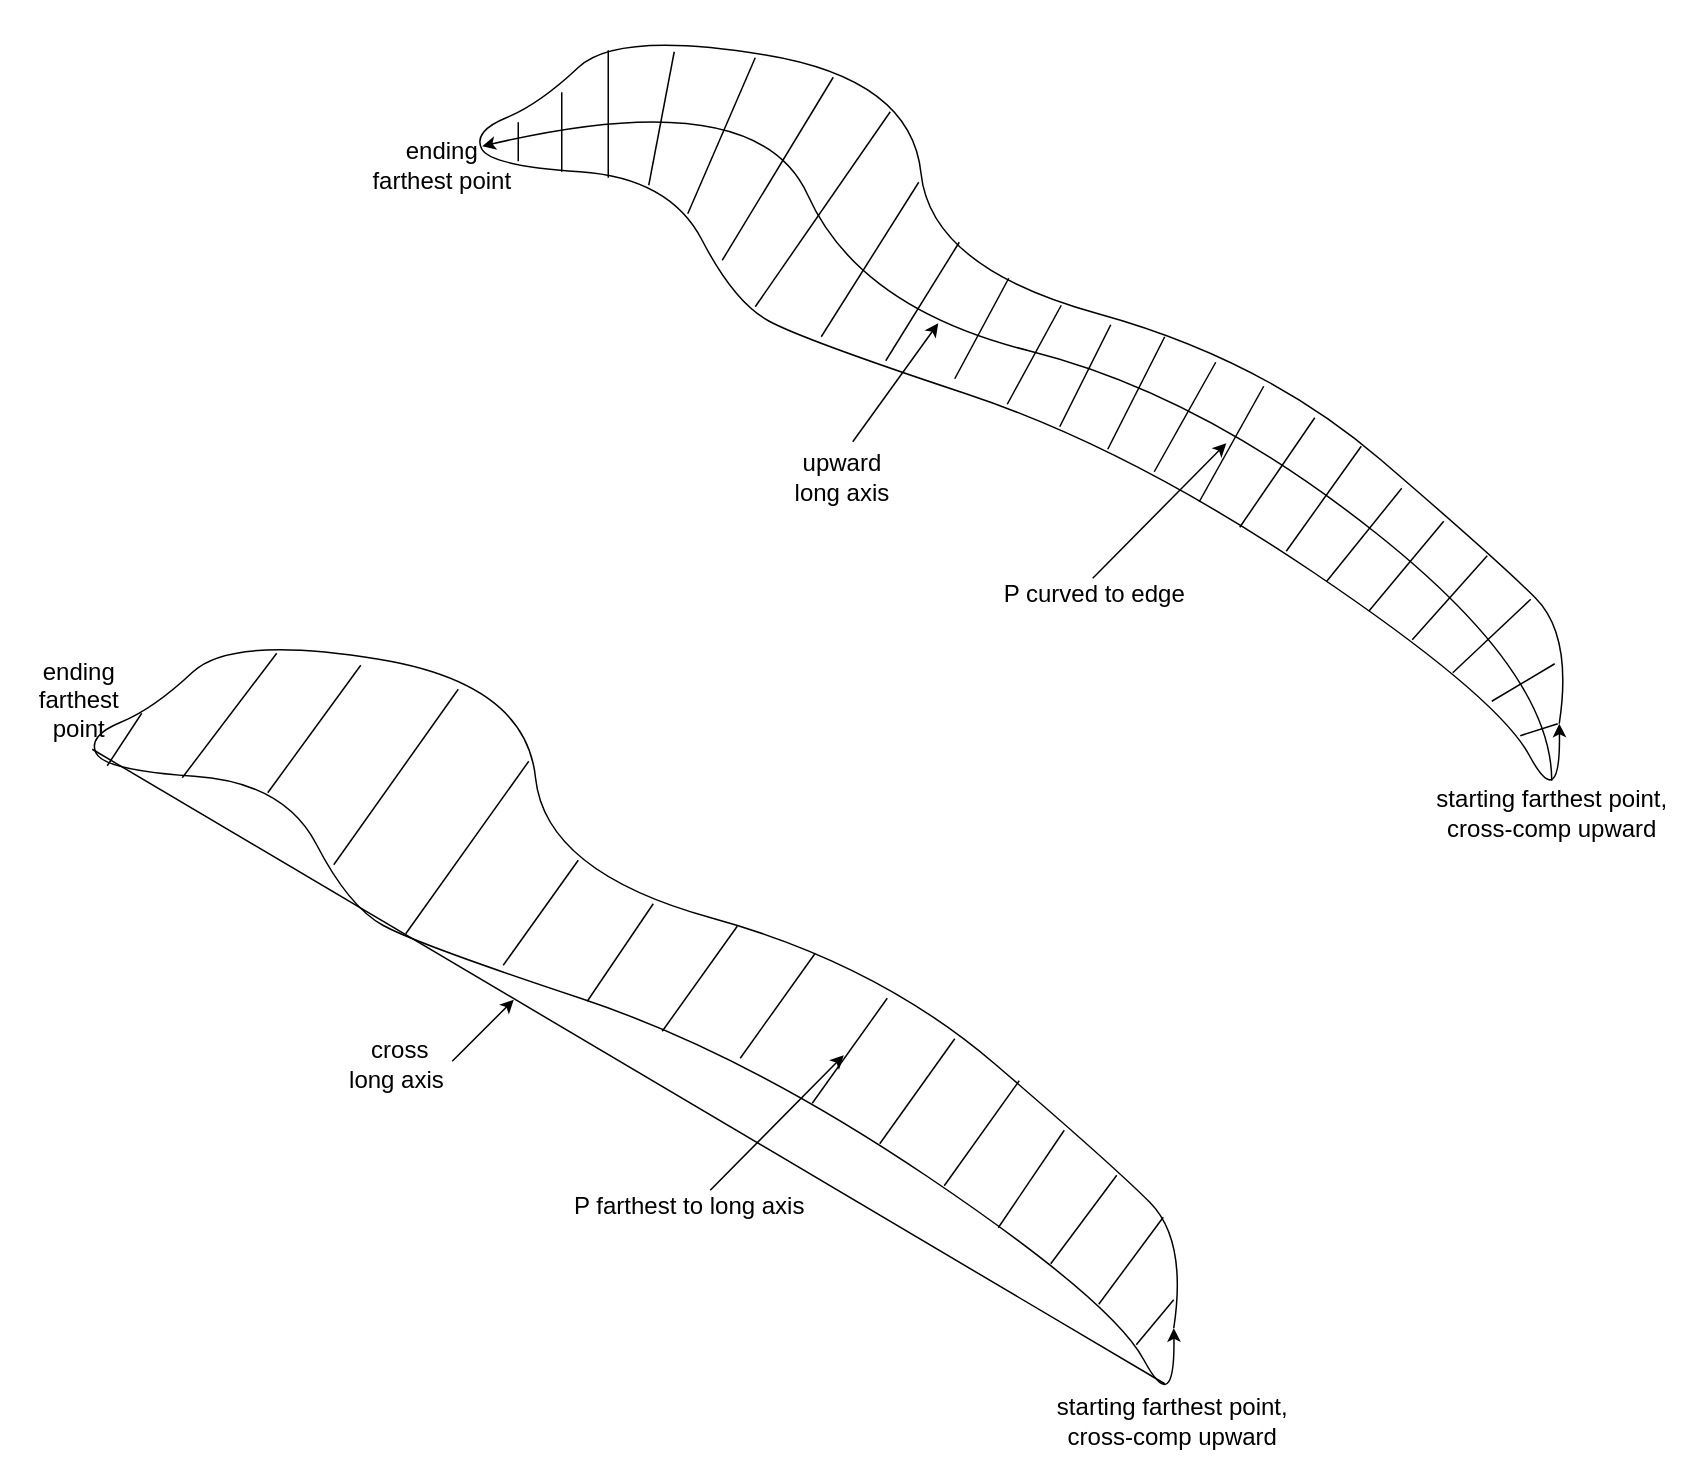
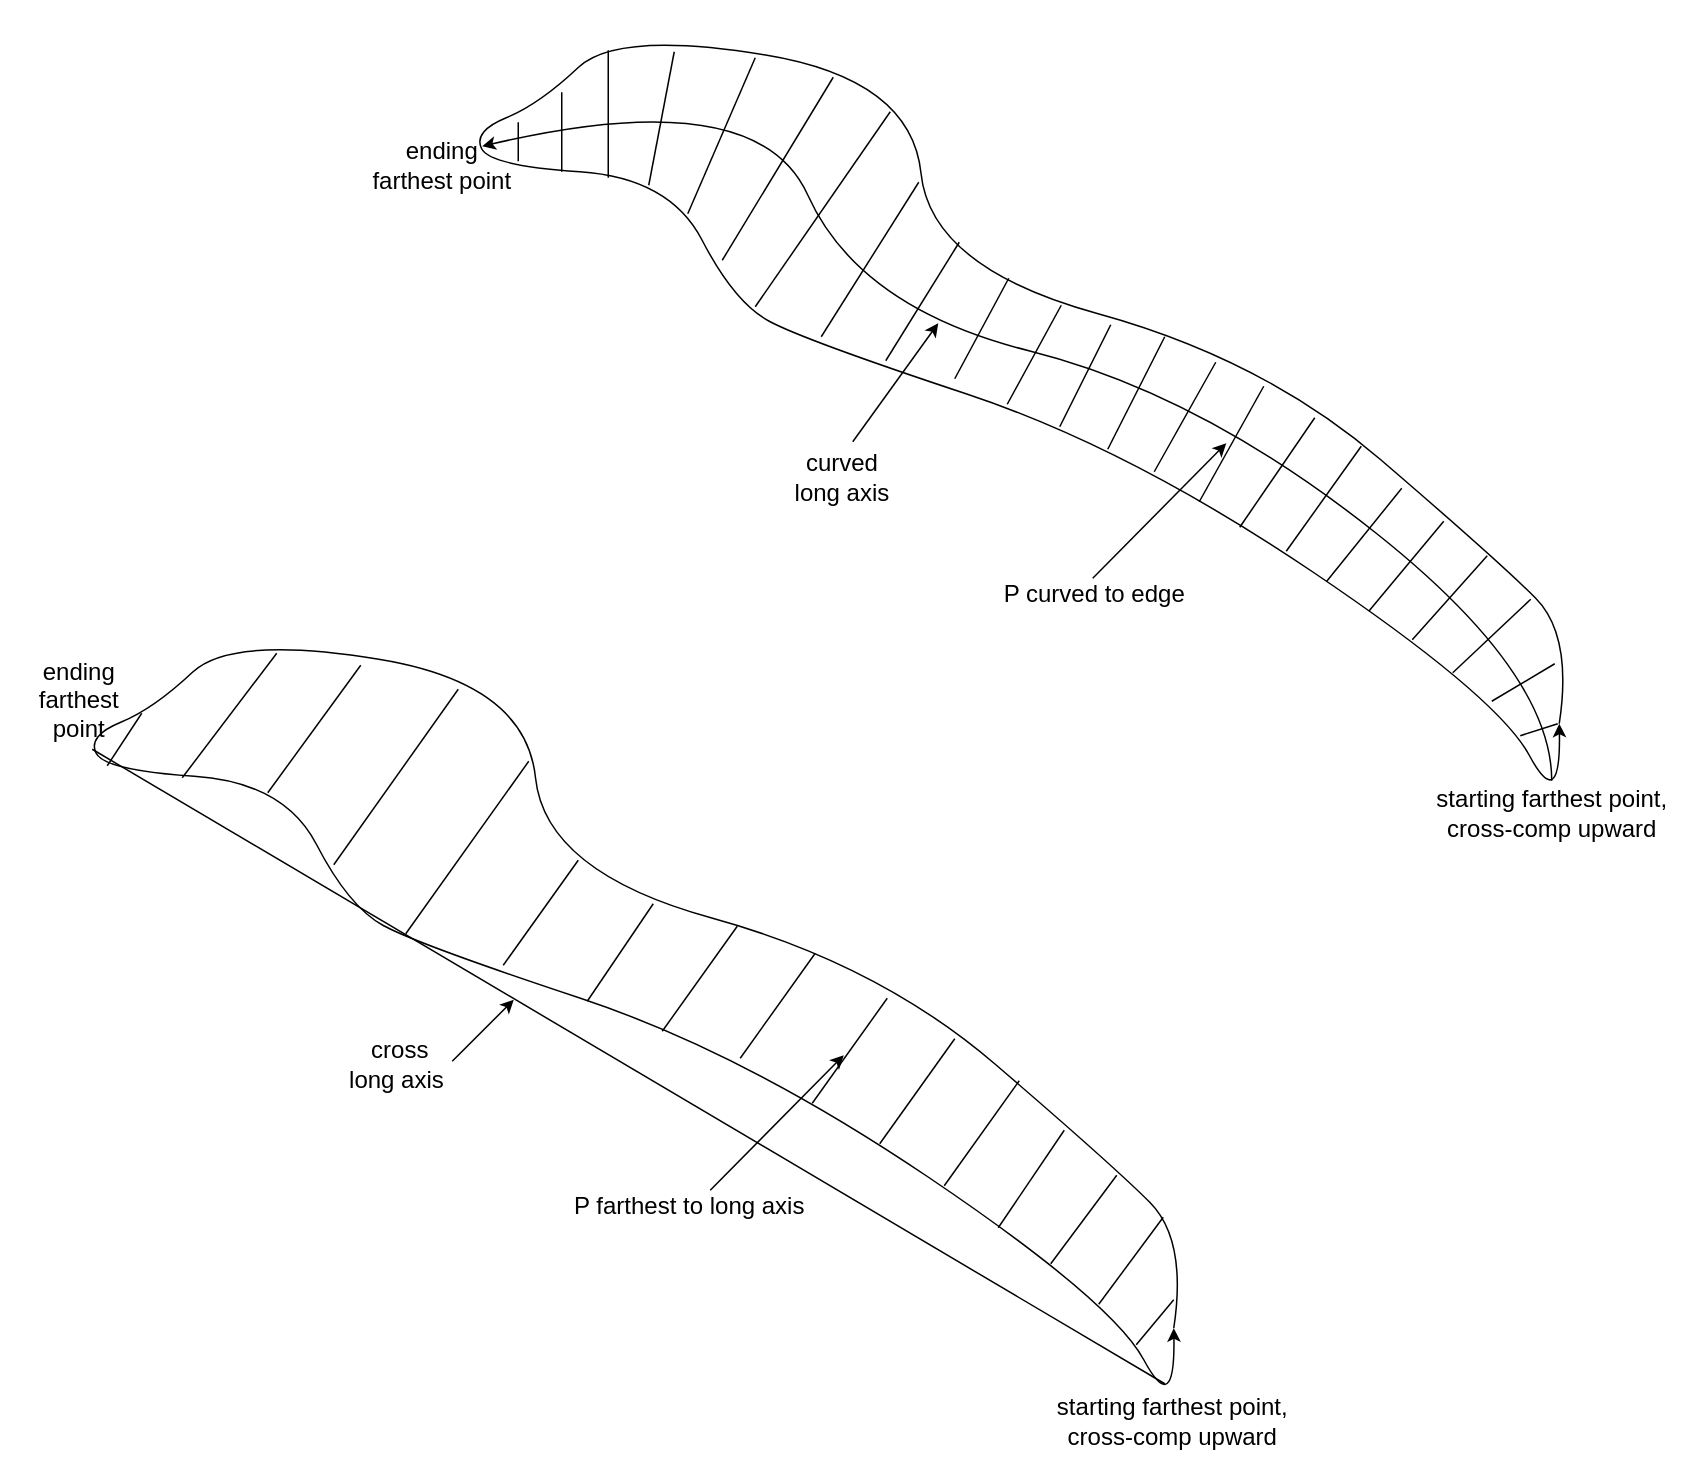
(846, 478) -> (846, 478)
